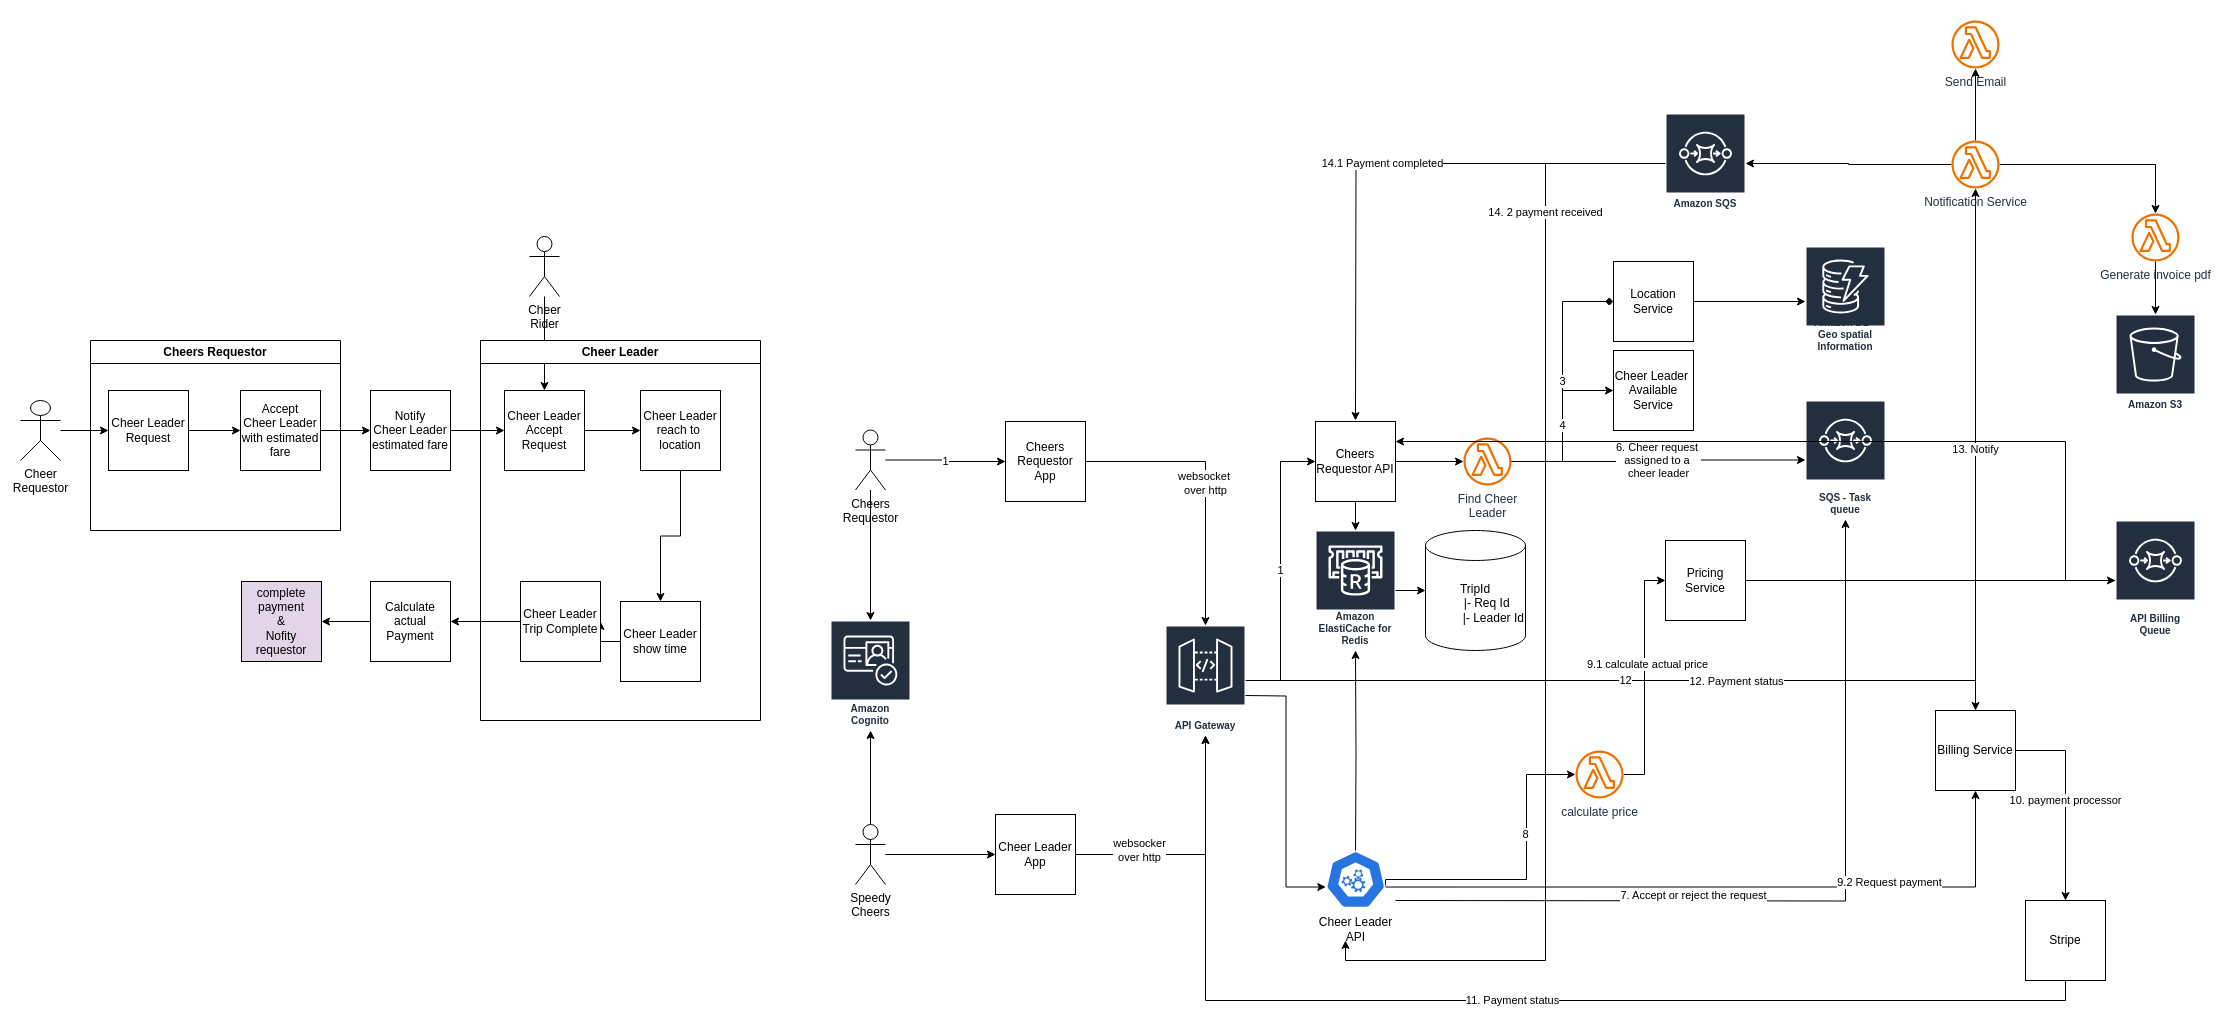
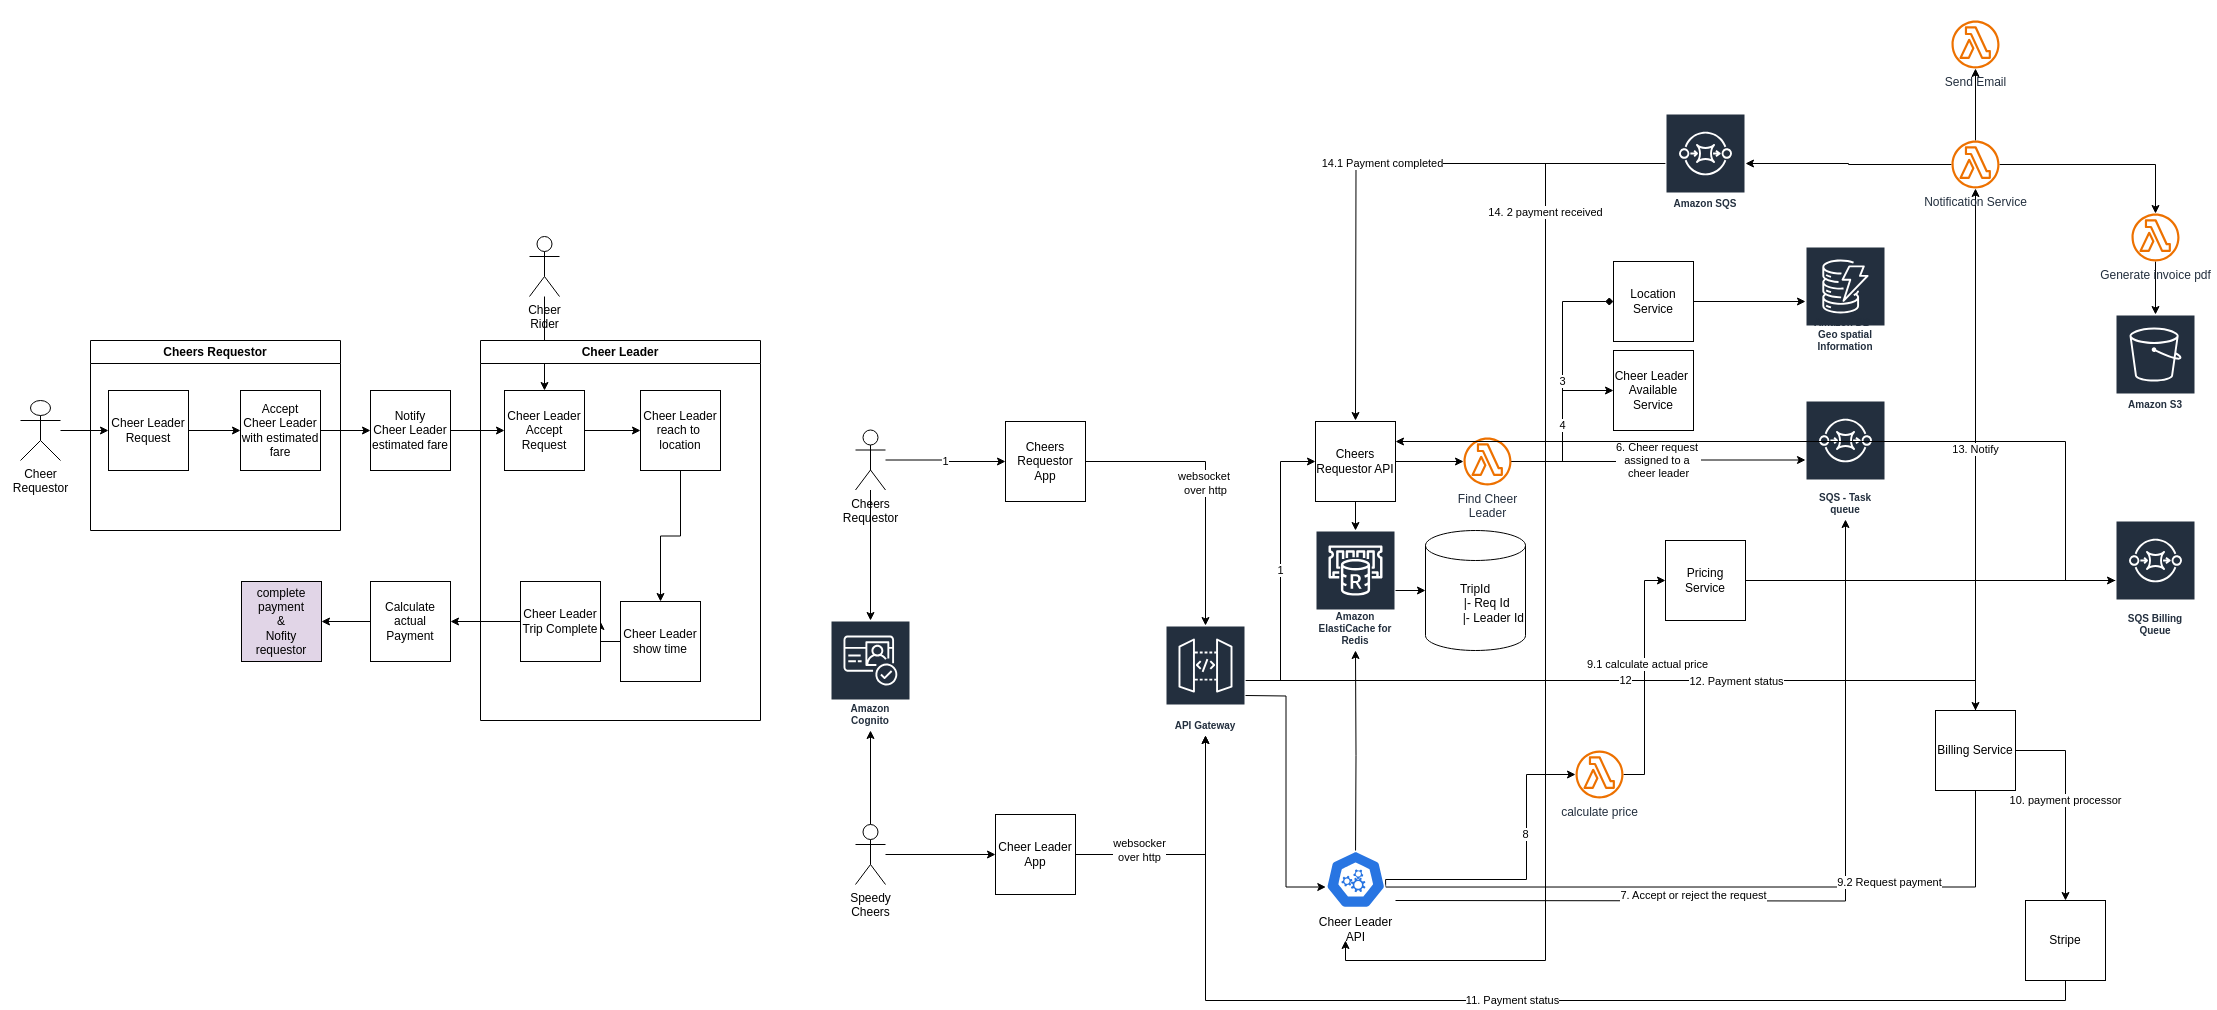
(2156, 625) -> (2156, 625)
(1976, 799) -> (1976, 796)
